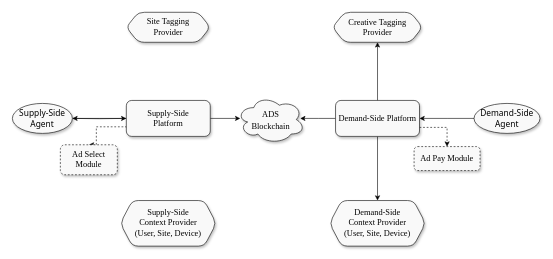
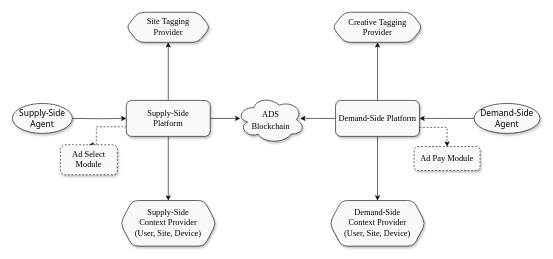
none -> (168, 47)
(125, 119) -> (168, 195)
